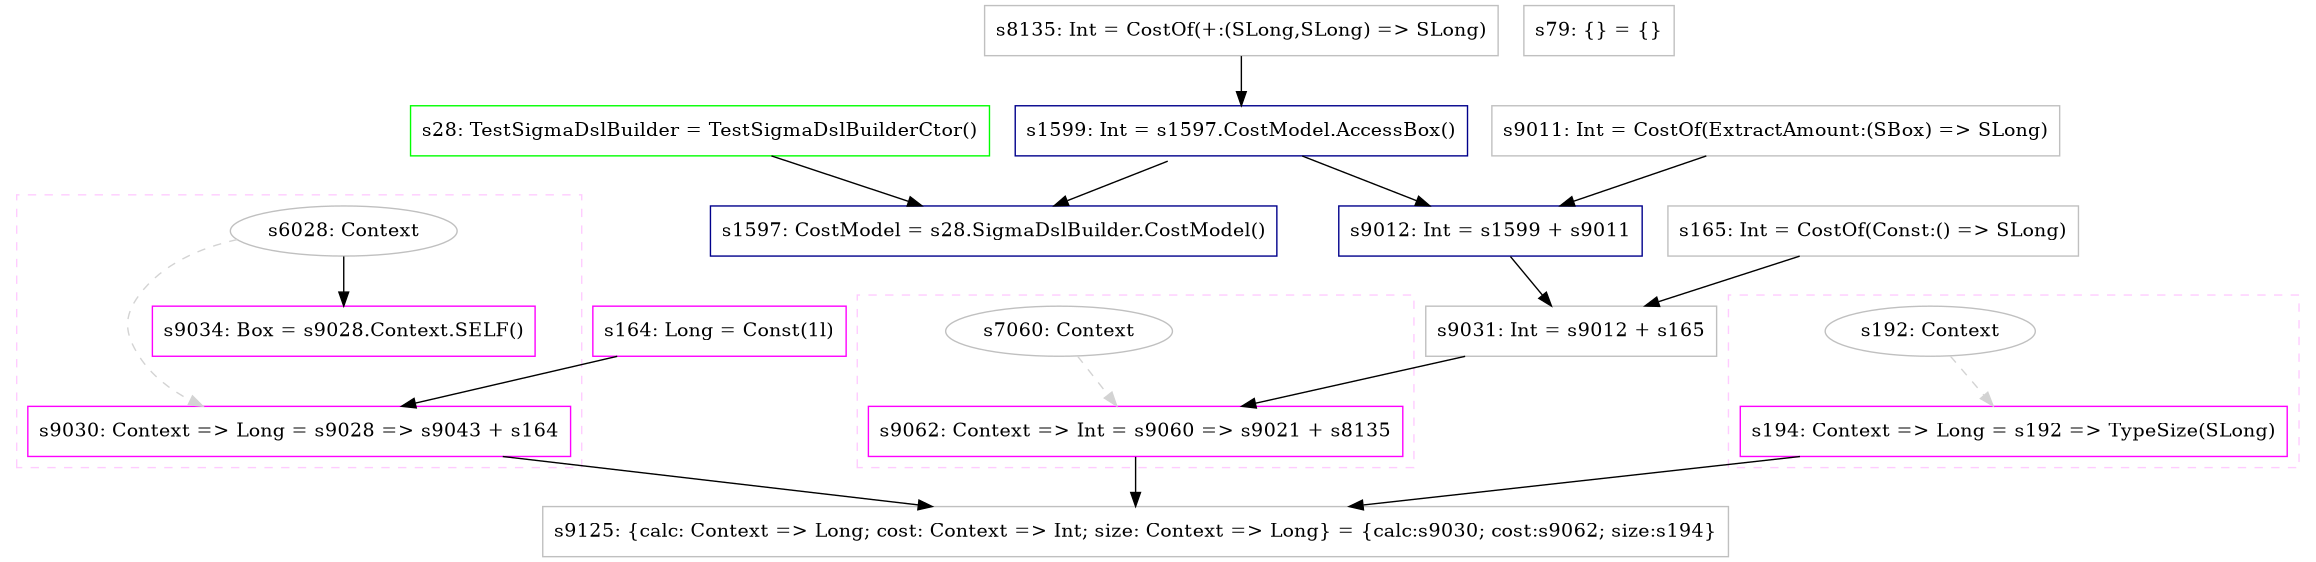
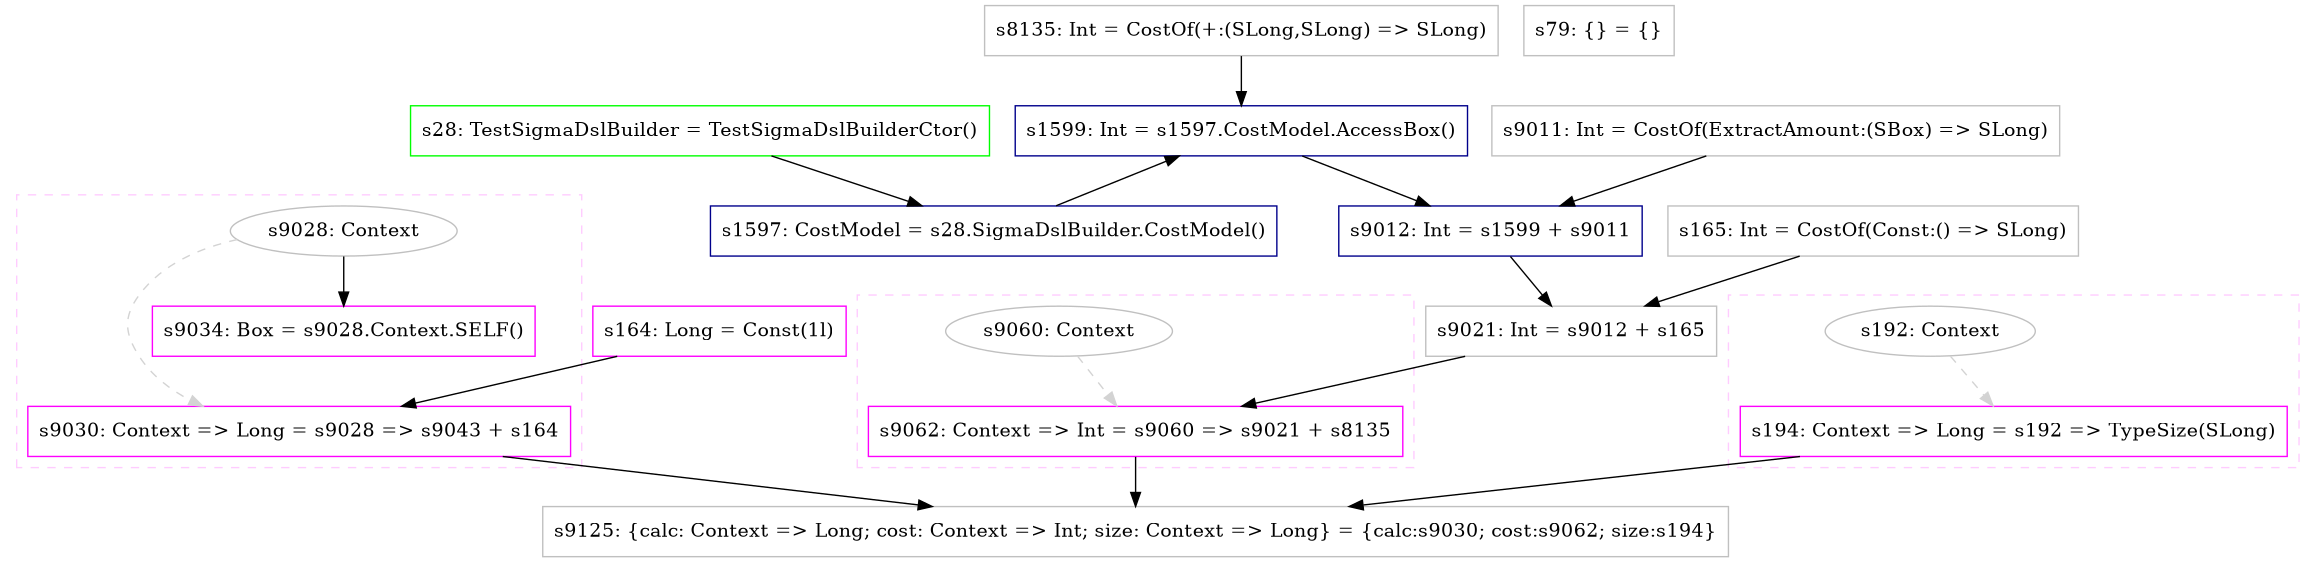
(1118, 181) -> (1111, 183)
(344, 231) -> (344, 231)
(1059, 331) -> (1059, 331)
(1571, 331) -> (1571, 331)
